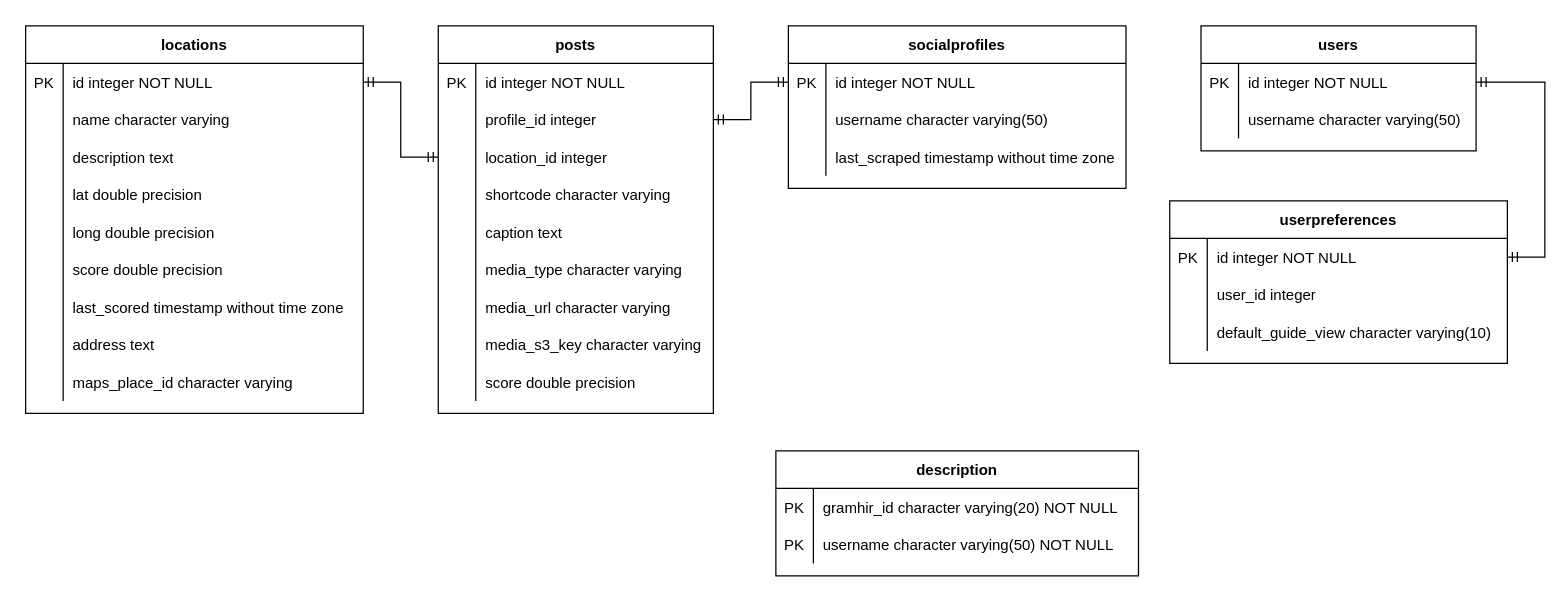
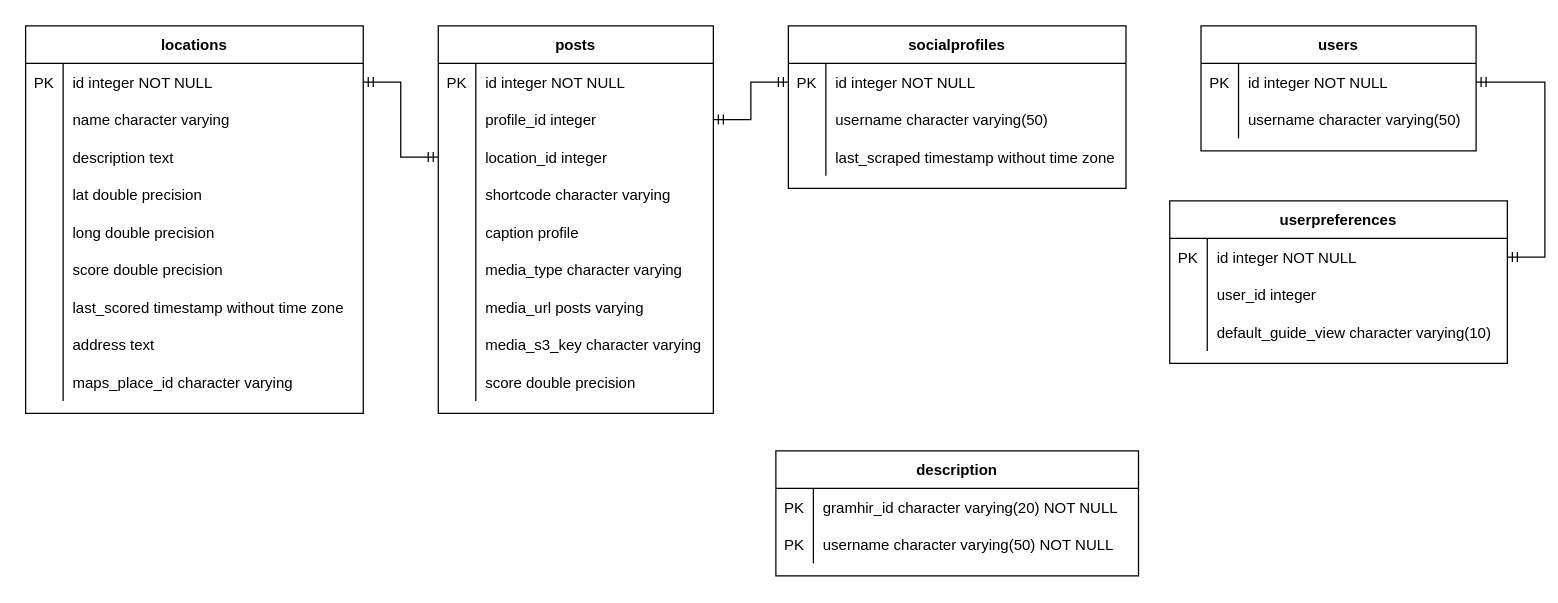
(532, 233) -> (540, 233)
(589, 308) -> (572, 308)
